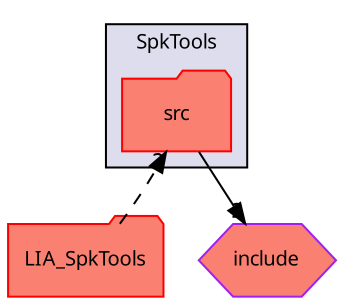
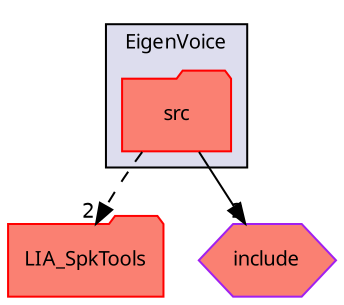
(177, 43) -> (177, 43)
(138, 197) -> (123, 180)
